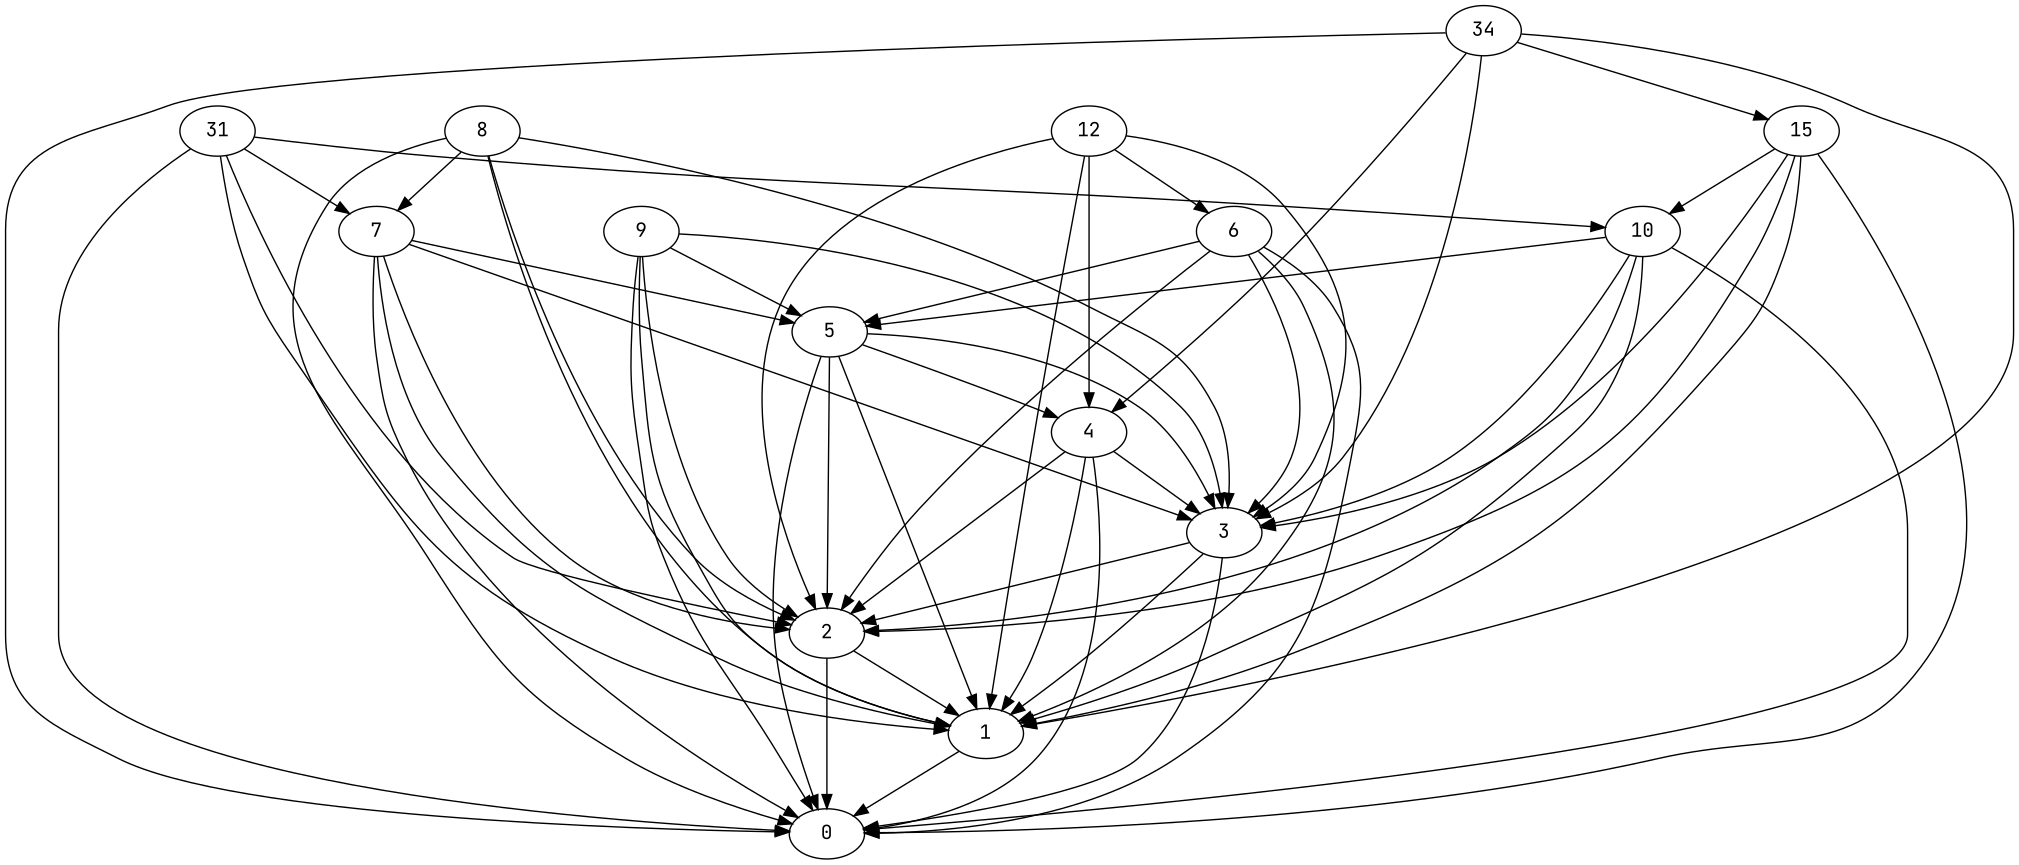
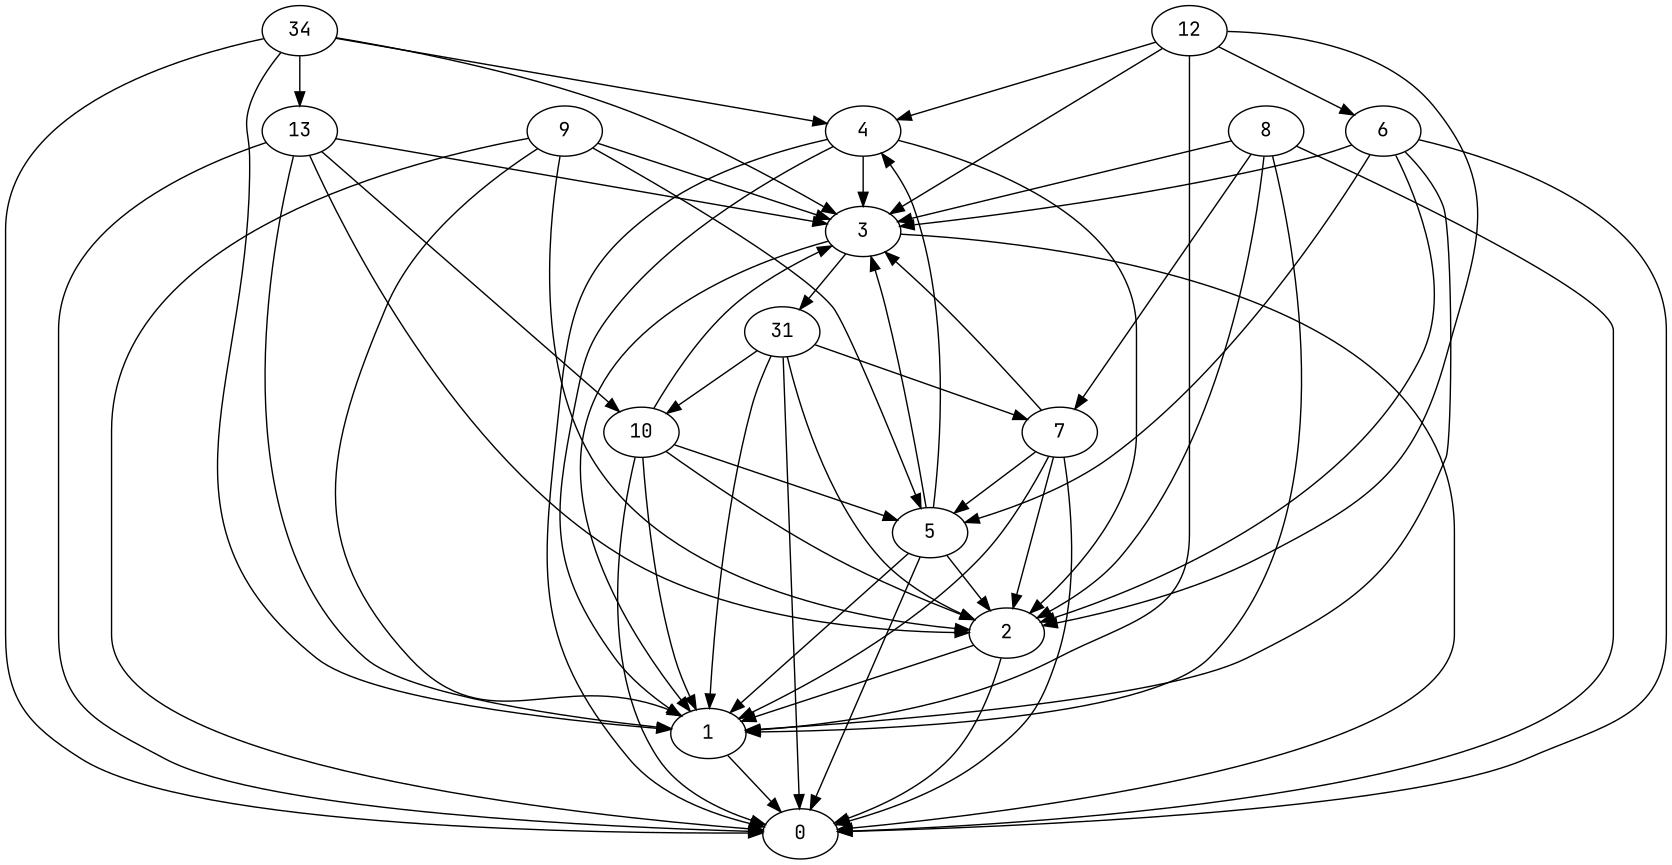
(1802, 131) -> (300, 131)
(1032, 581) -> (827, 276)
